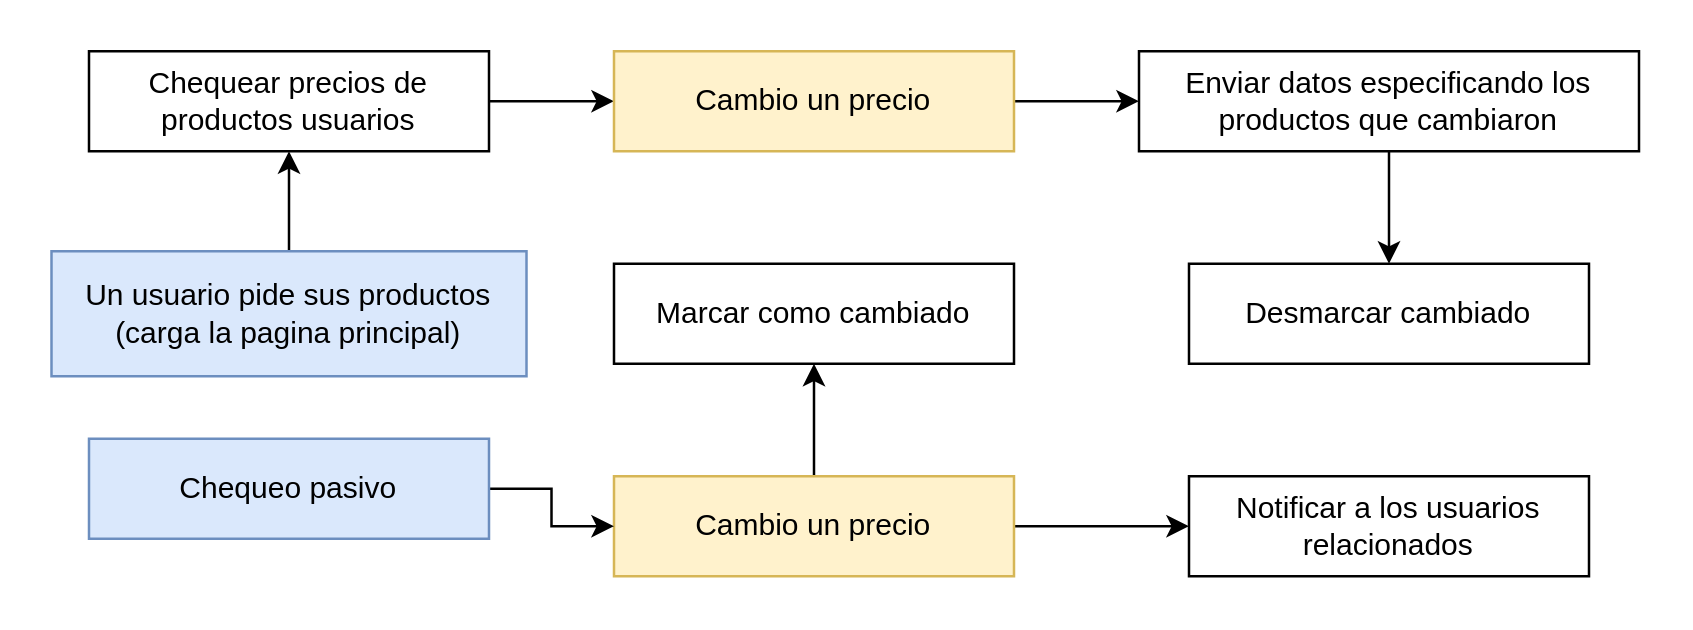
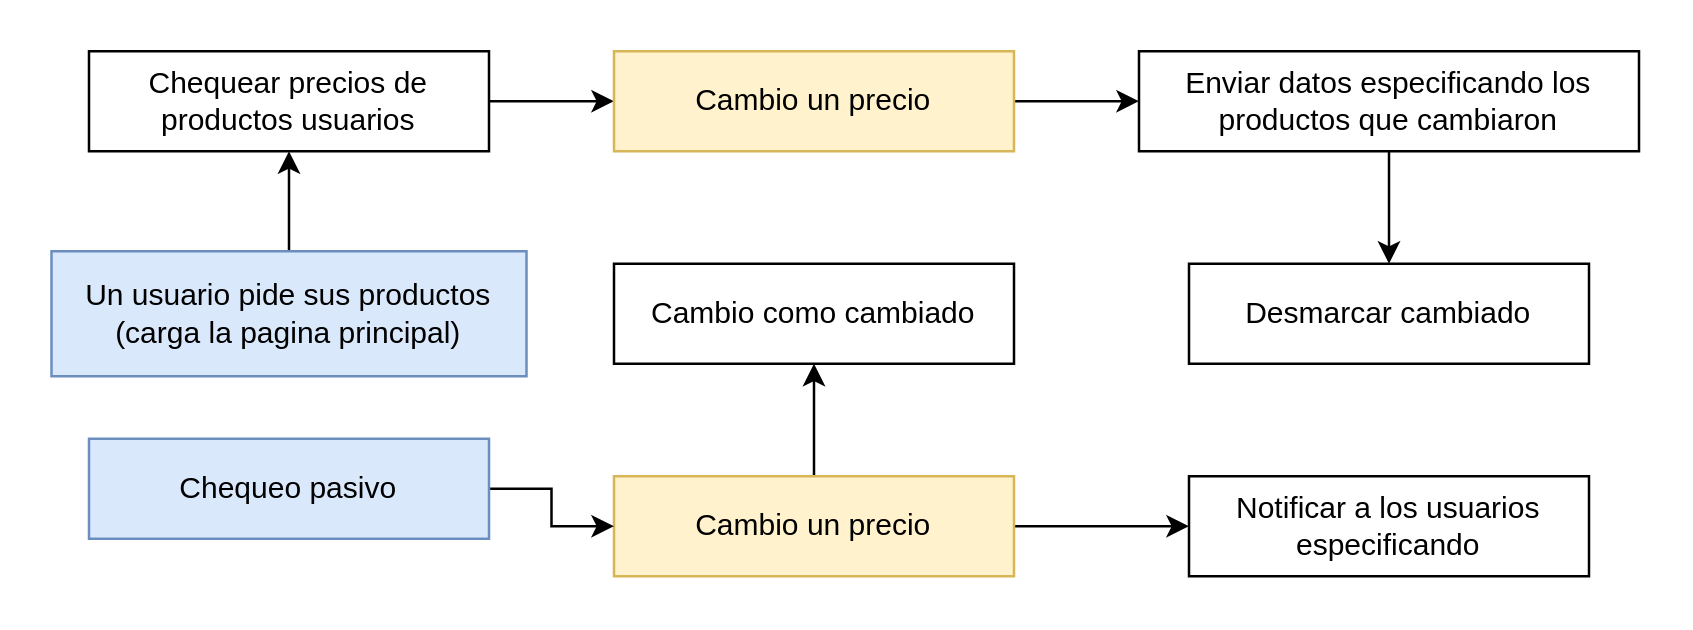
(814, 314) -> (814, 314)
(1389, 526) -> (1389, 526)
